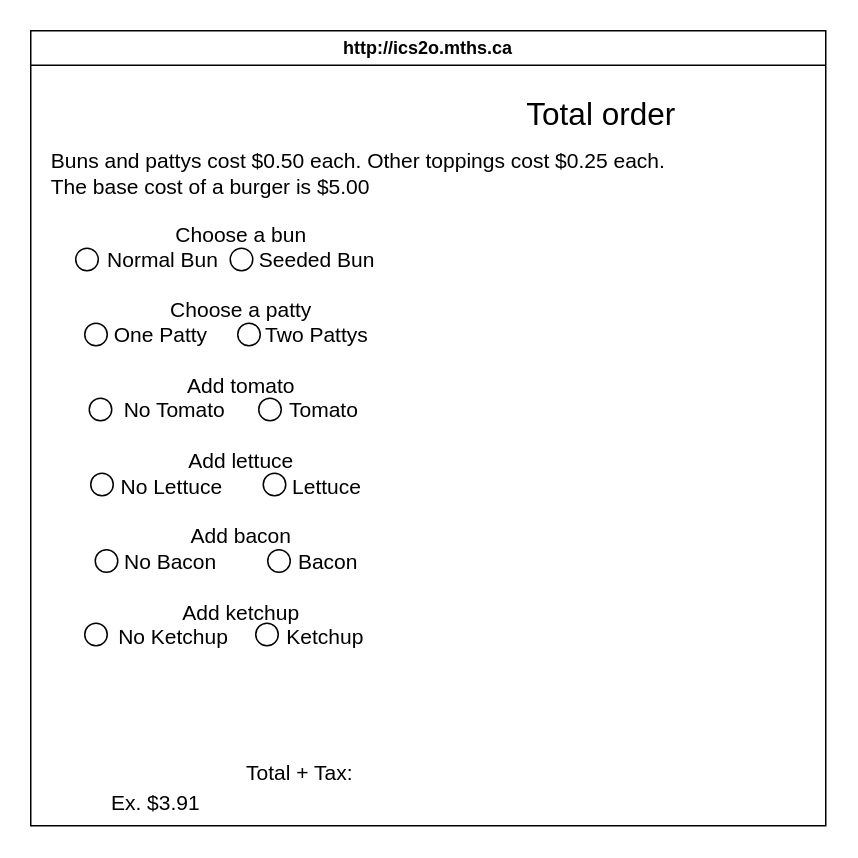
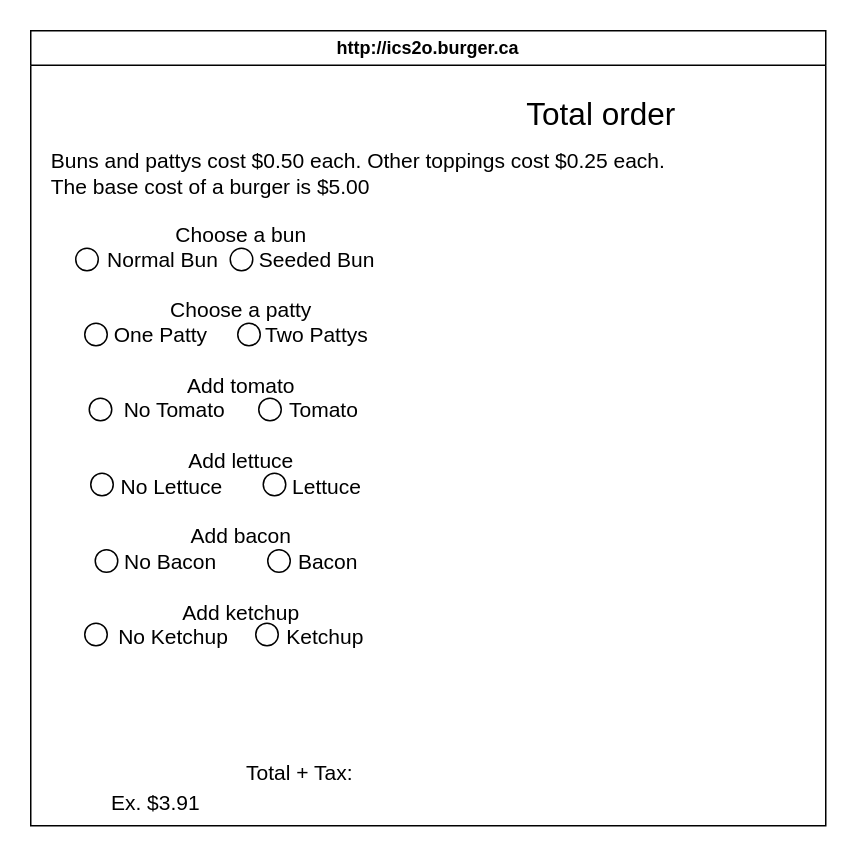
(428, 49) -> (428, 49)
